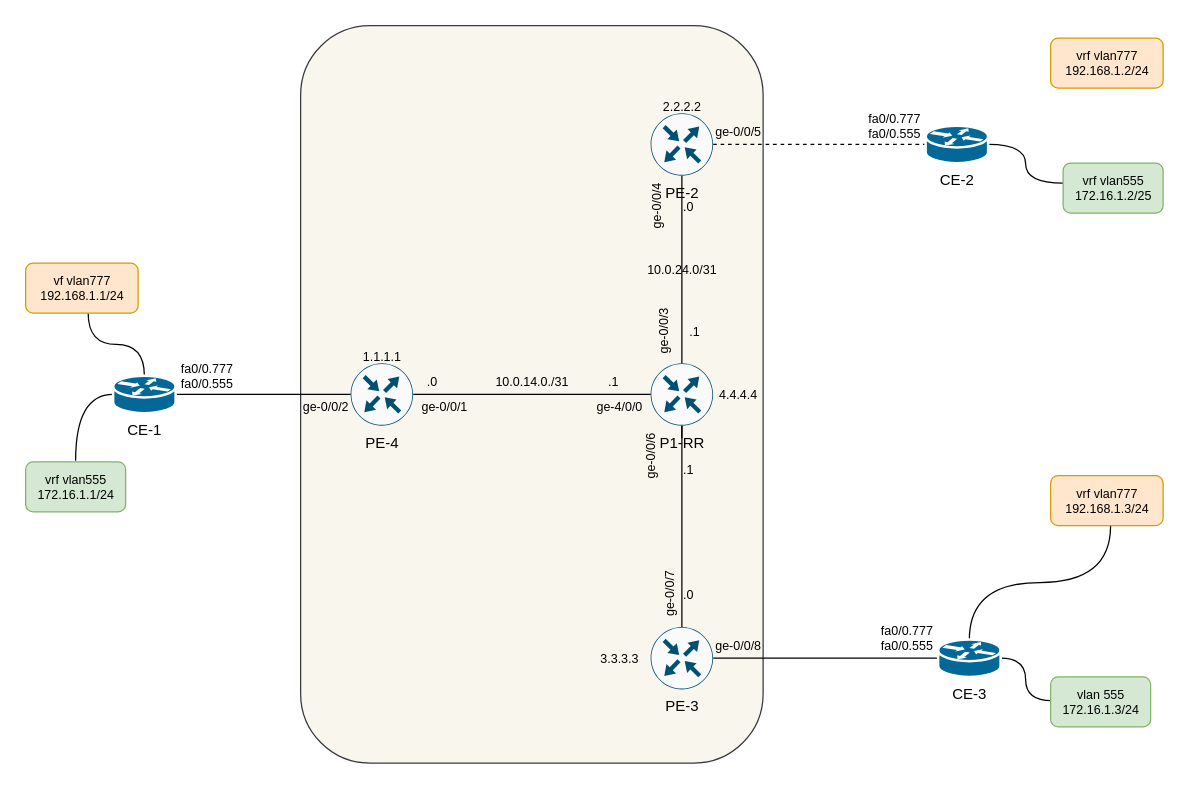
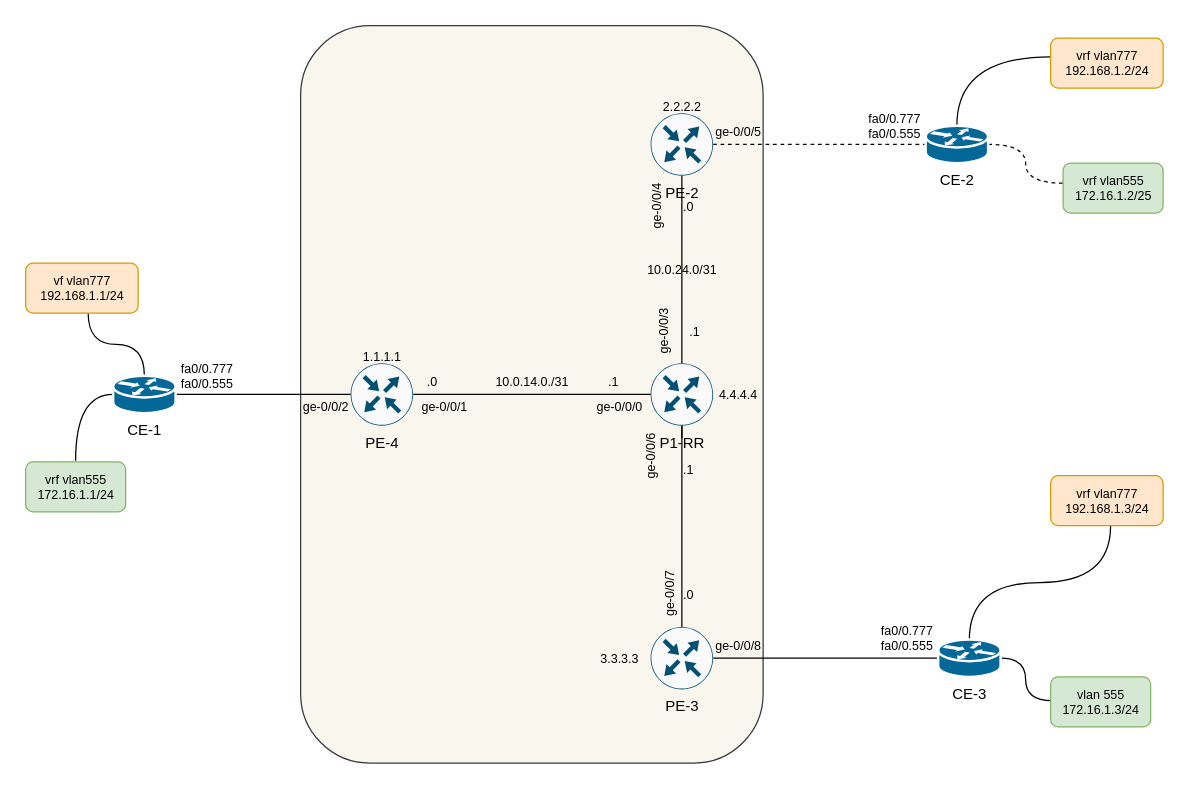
none -> (986, 70)
(1026, 163) -> (1026, 163)
(620, 407) -> (620, 407)
